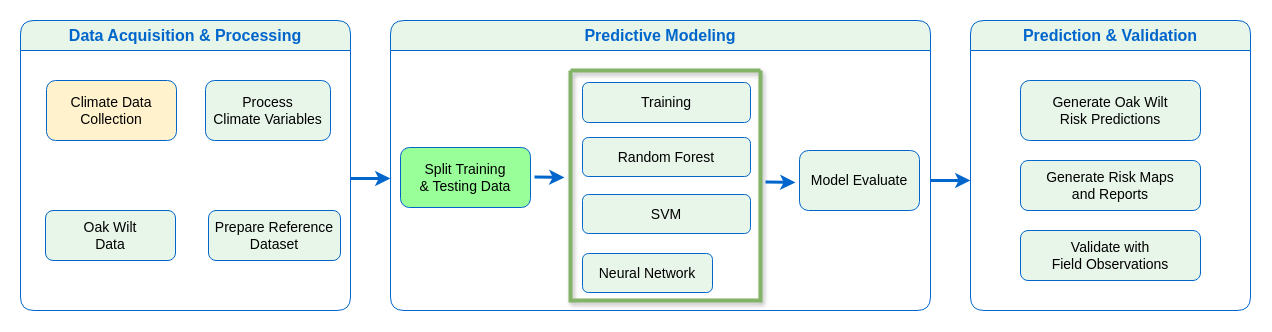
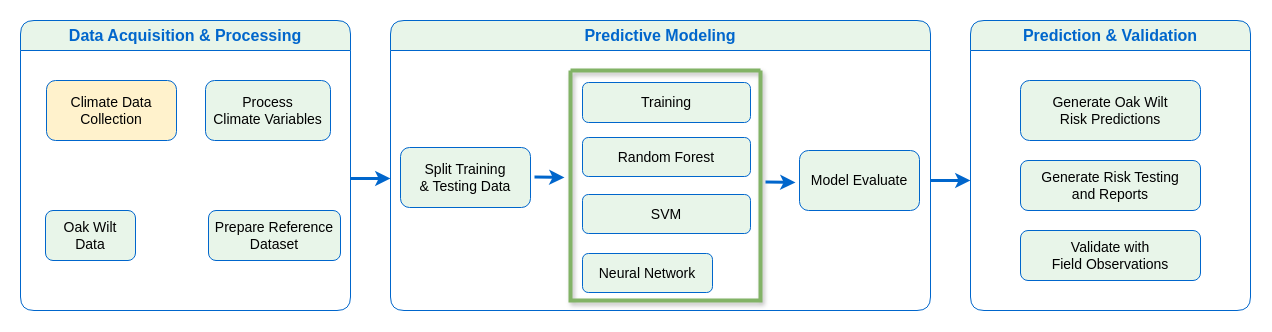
(466, 178) -> (466, 178)
(1111, 186) -> (1111, 186)
(111, 236) -> (91, 236)
